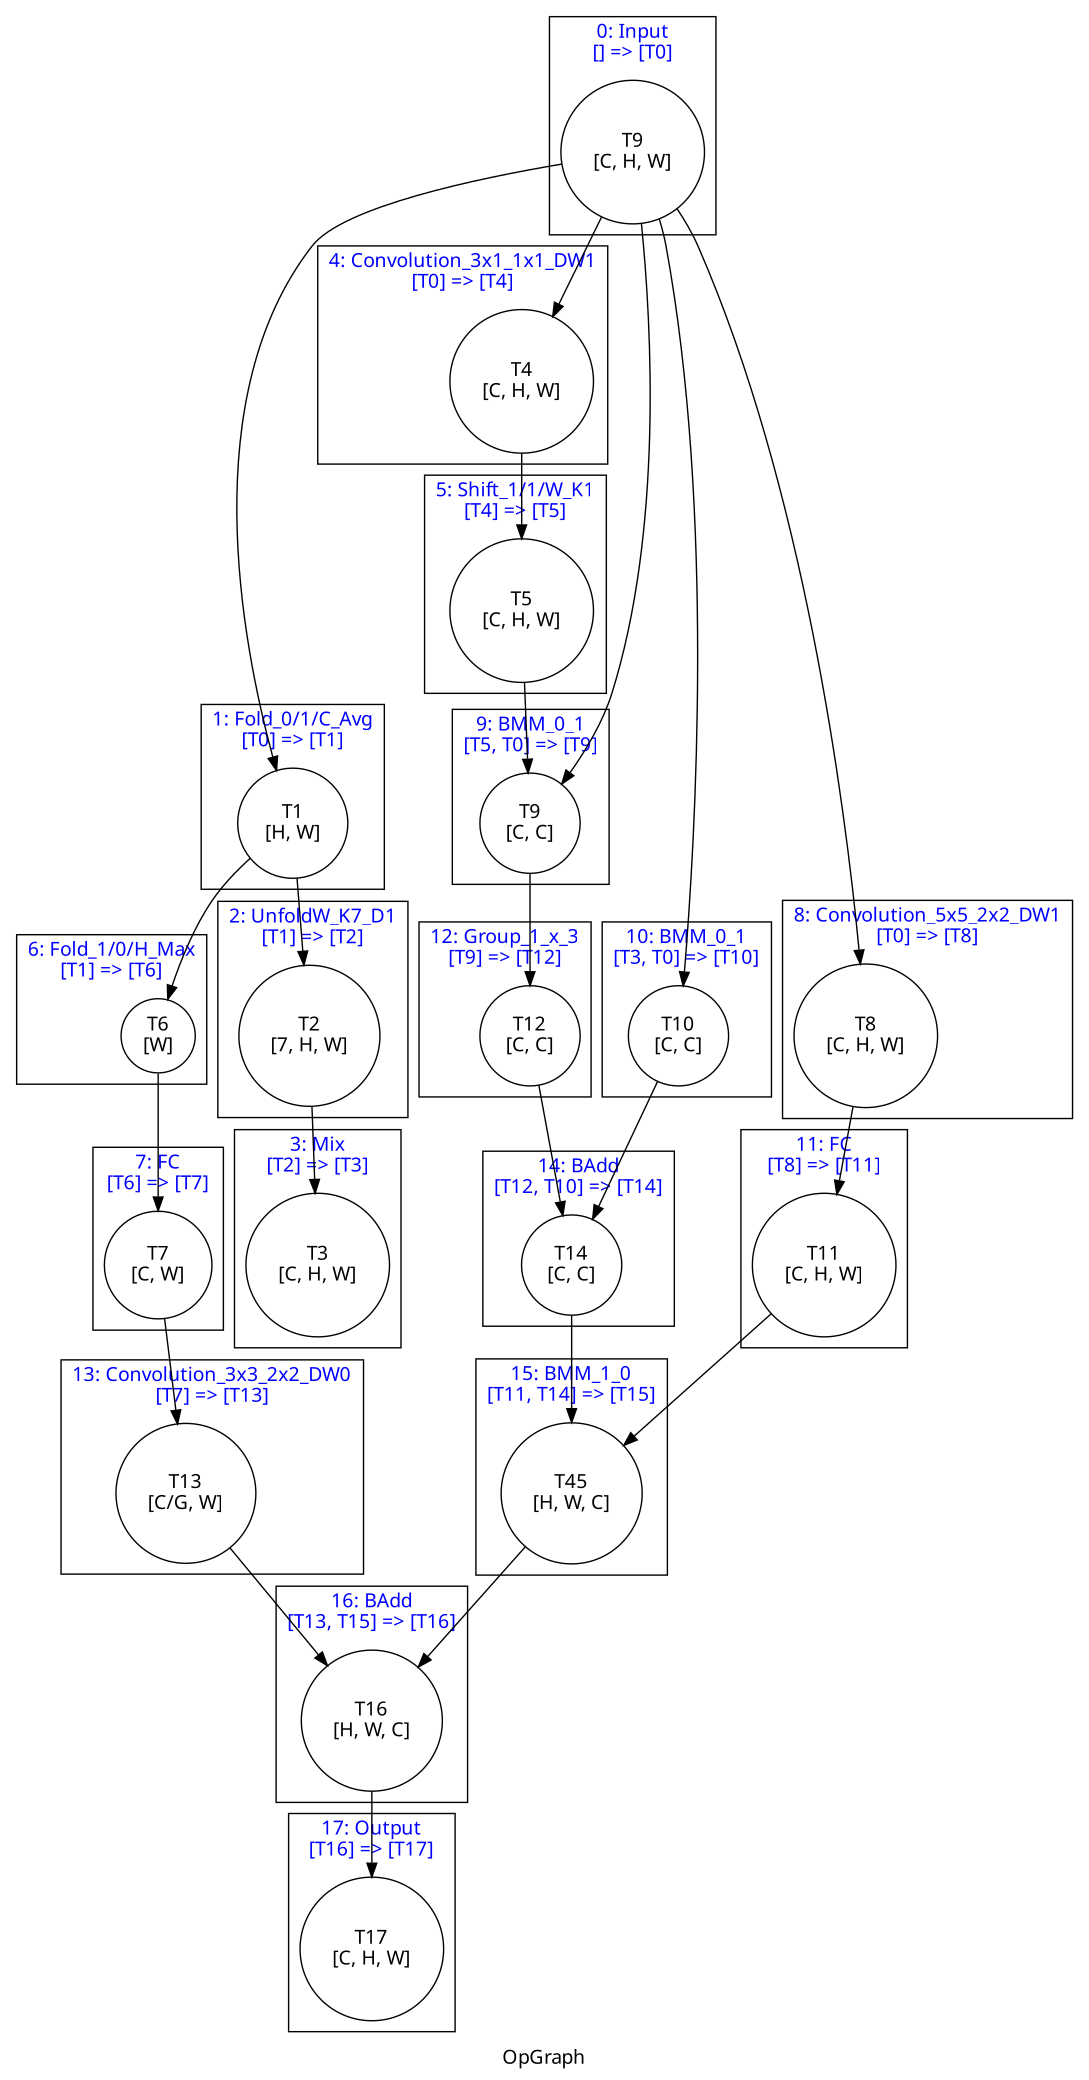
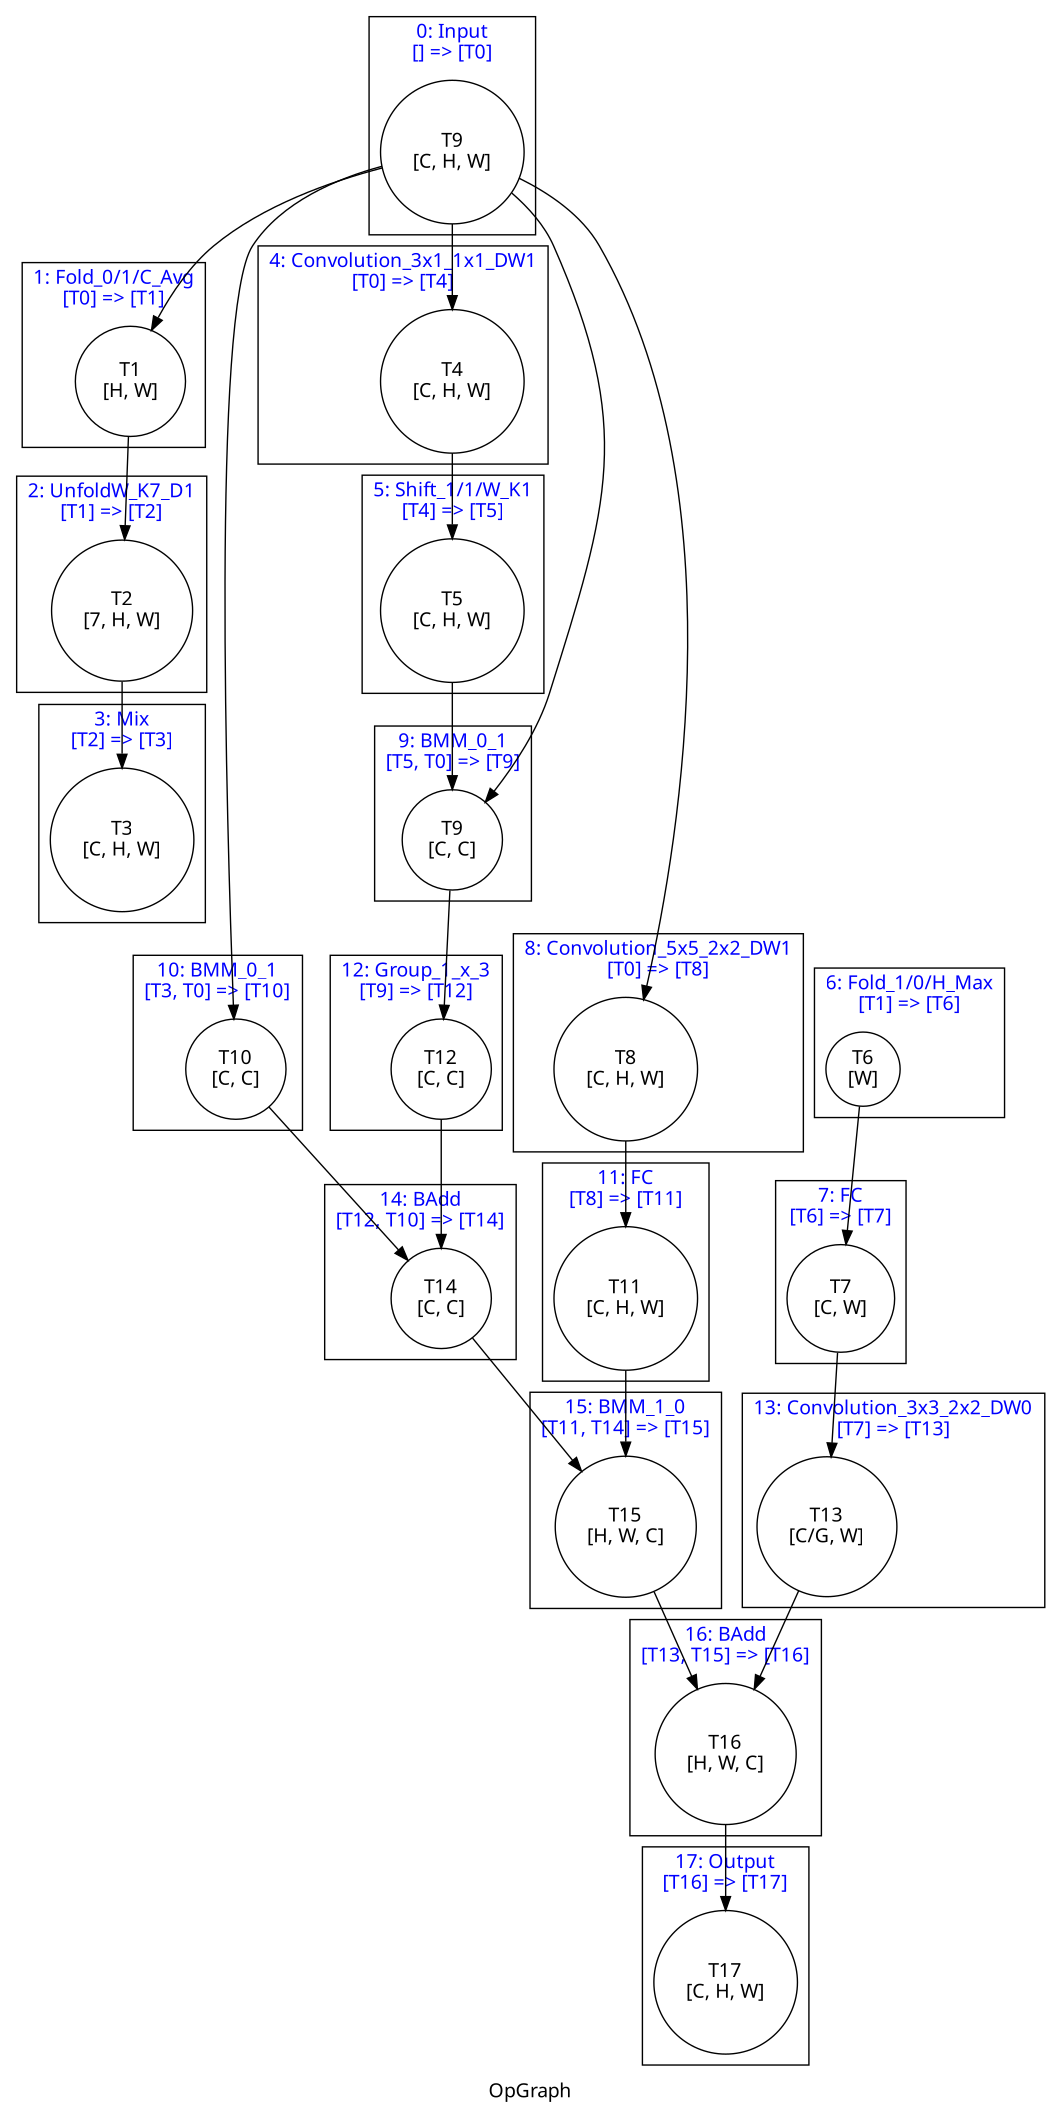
(202, 917) -> none
(572, 1493) -> (626, 1527)
